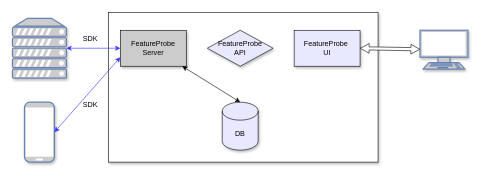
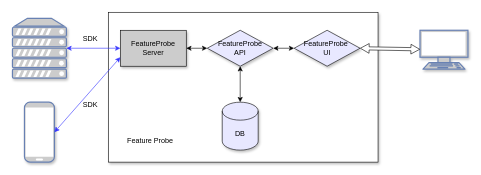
none -> (202, 48)
none -> (289, 48)
(327, 48) -> (327, 48)
(211, 84) -> (240, 97)
none -> (150, 141)
